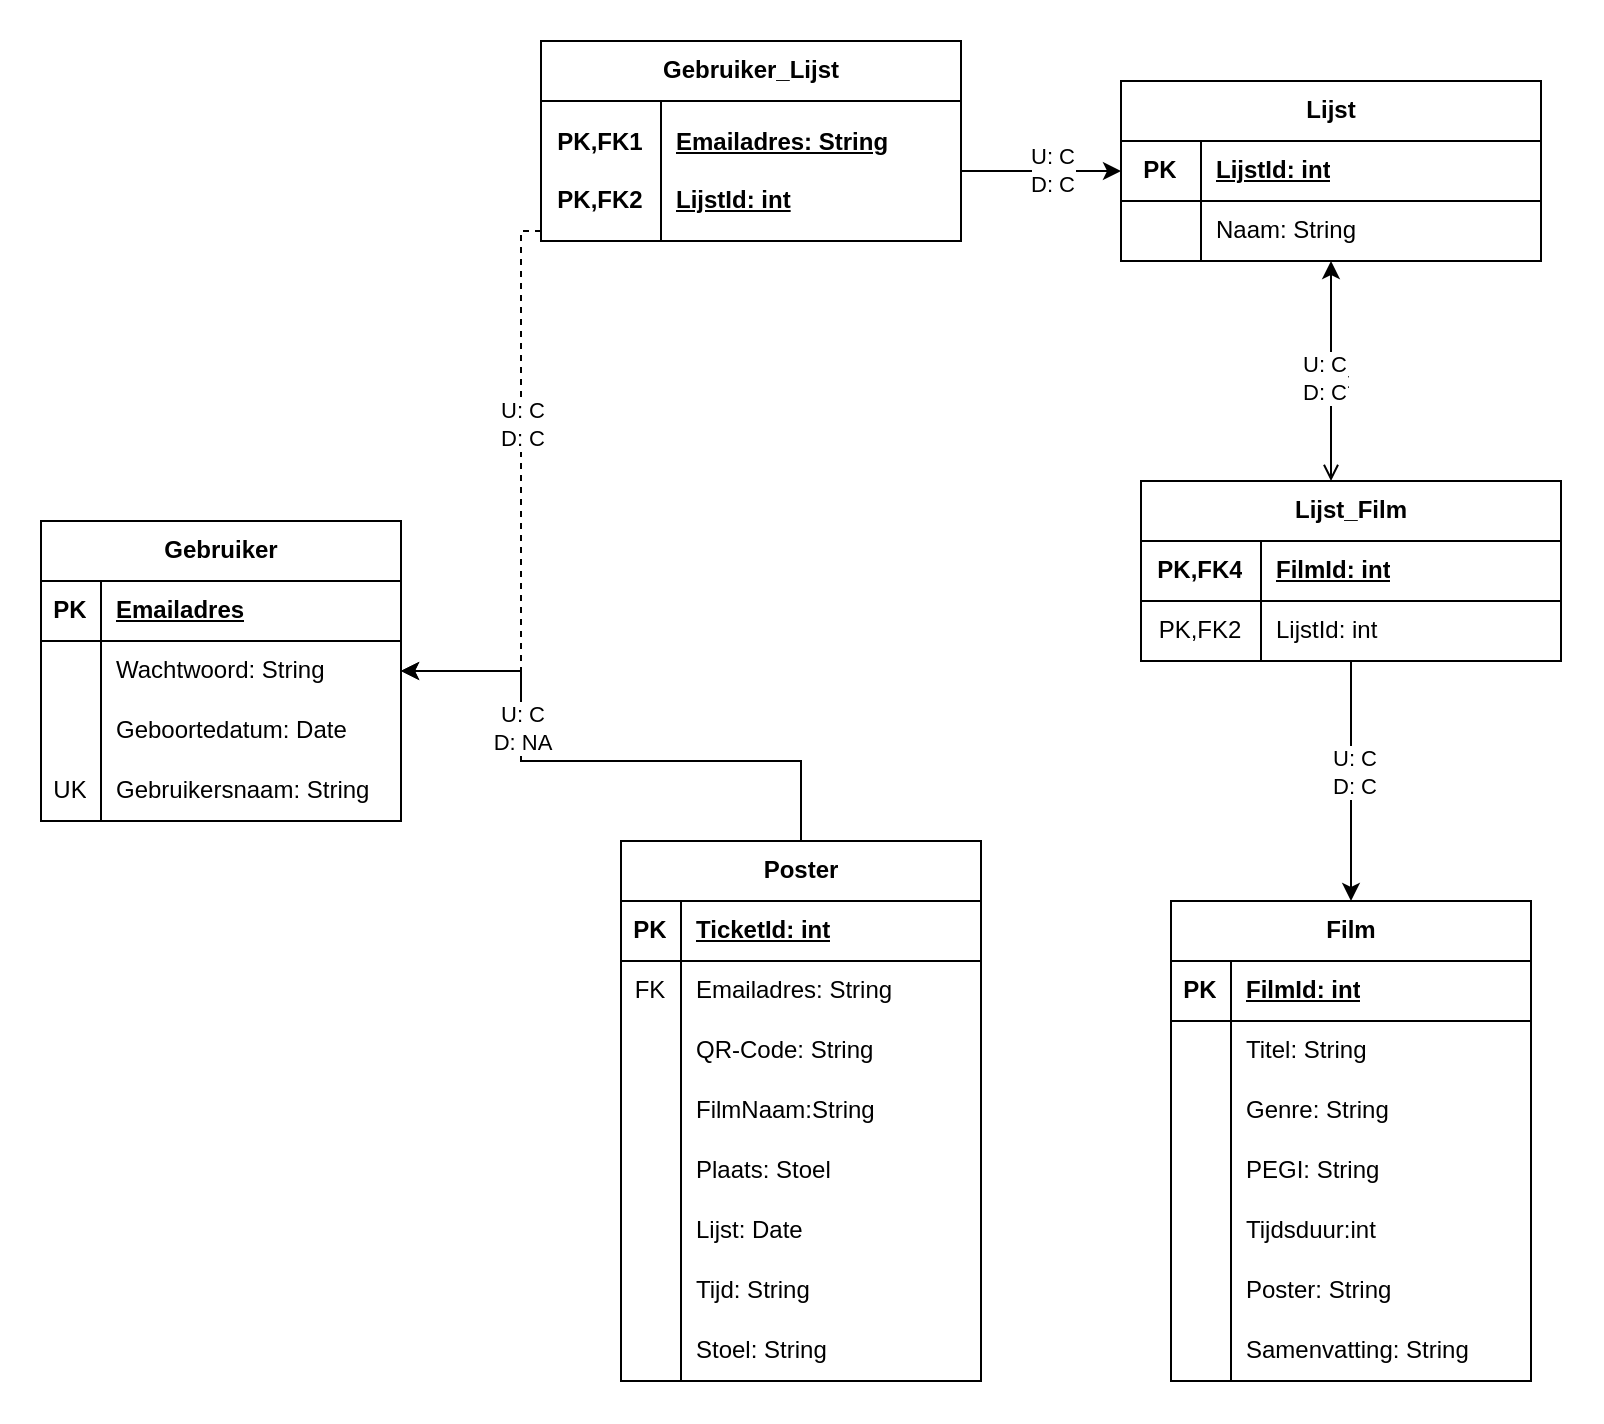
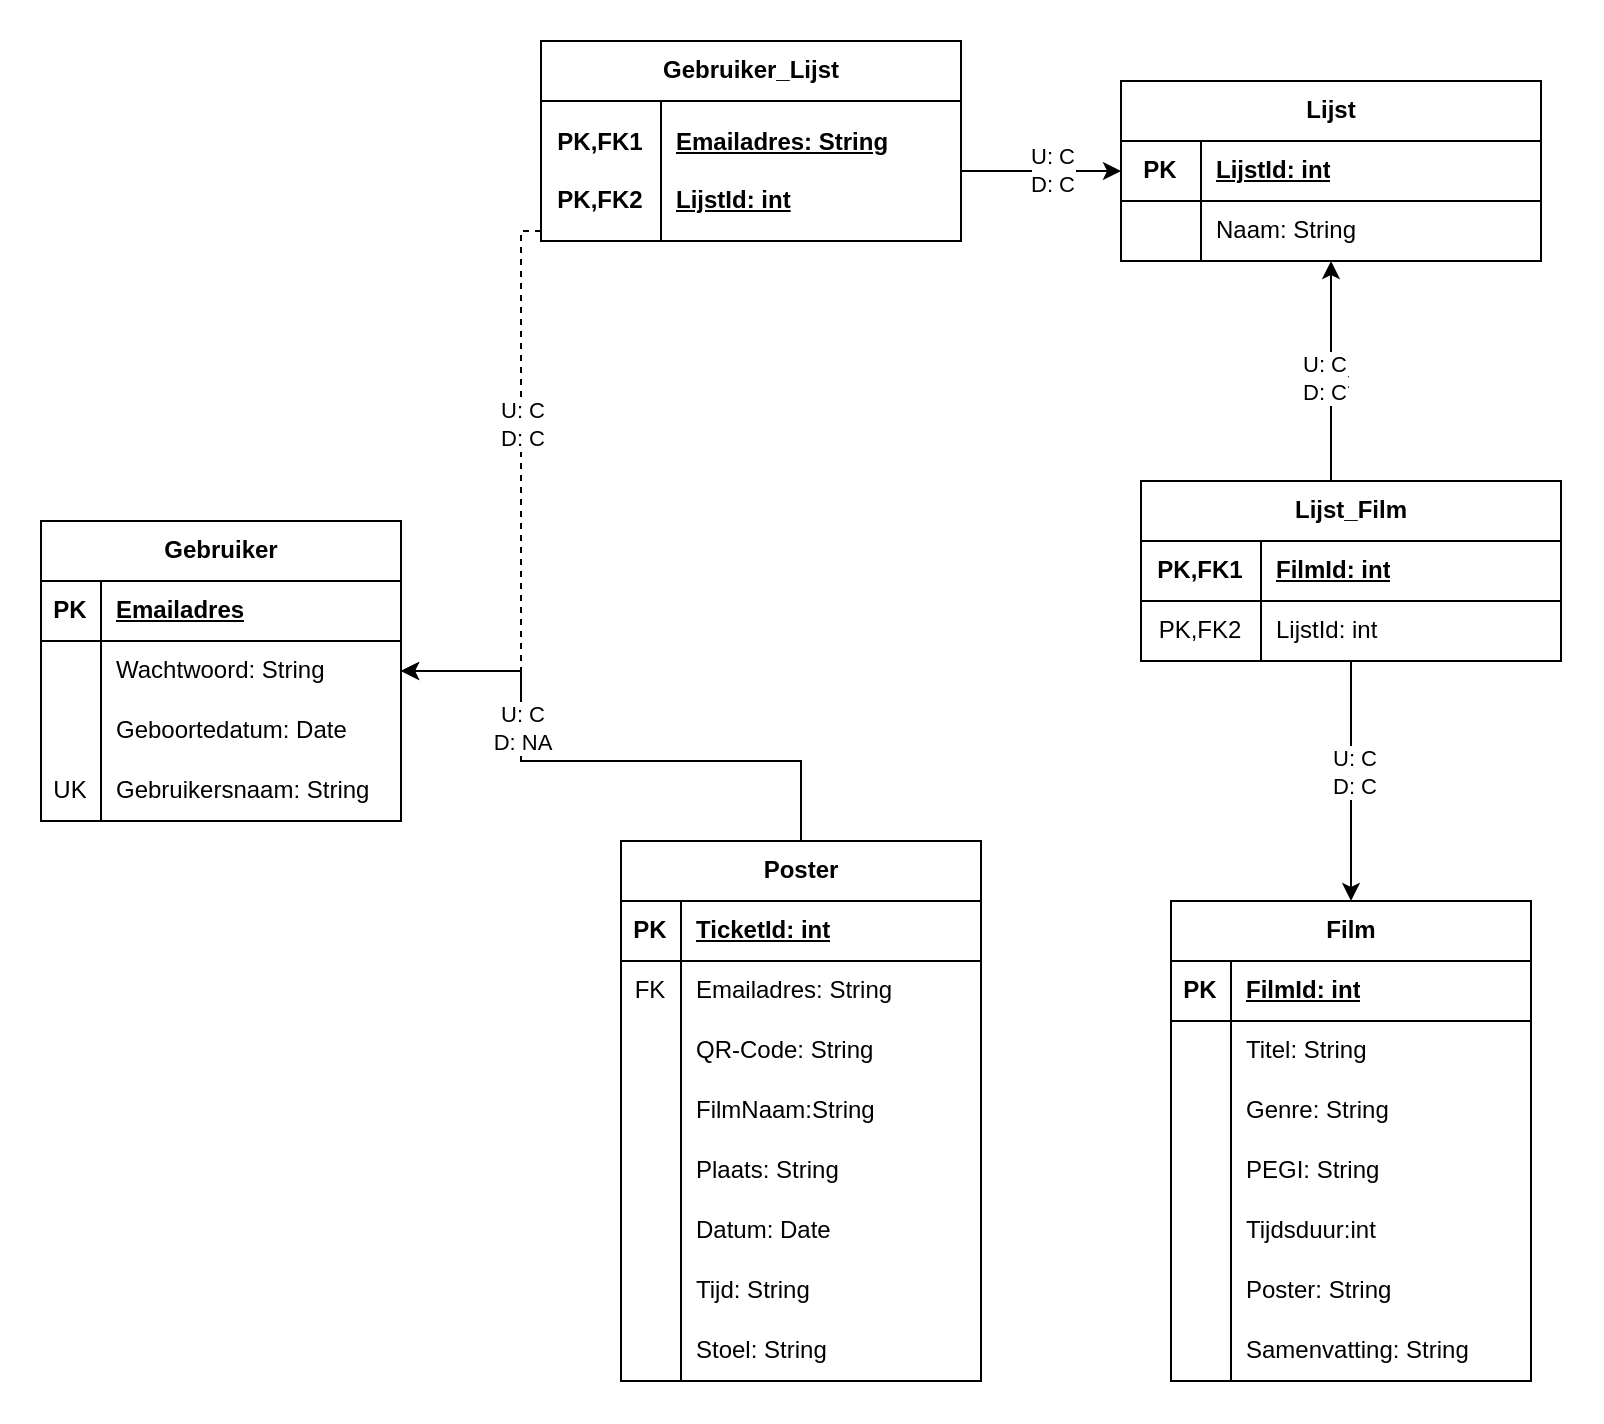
(1331, 472) -> (1331, 474)
(1201, 571) -> (1201, 571)
(772, 1171) -> (779, 1171)
(762, 1231) -> (765, 1231)
